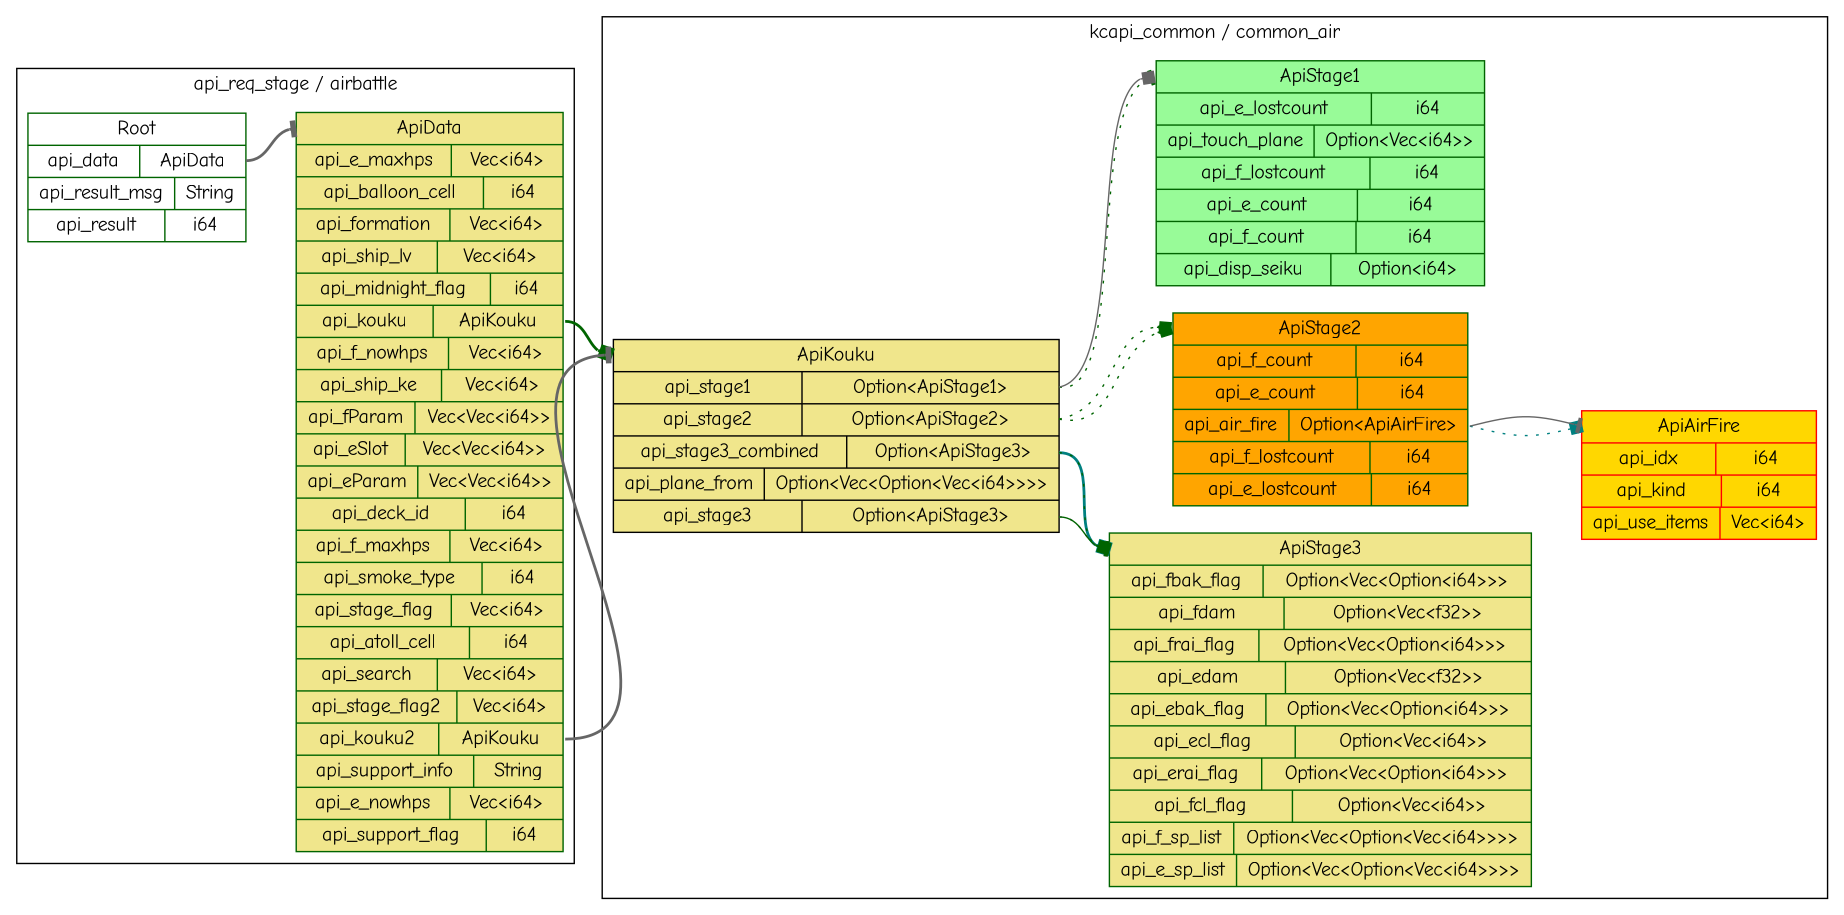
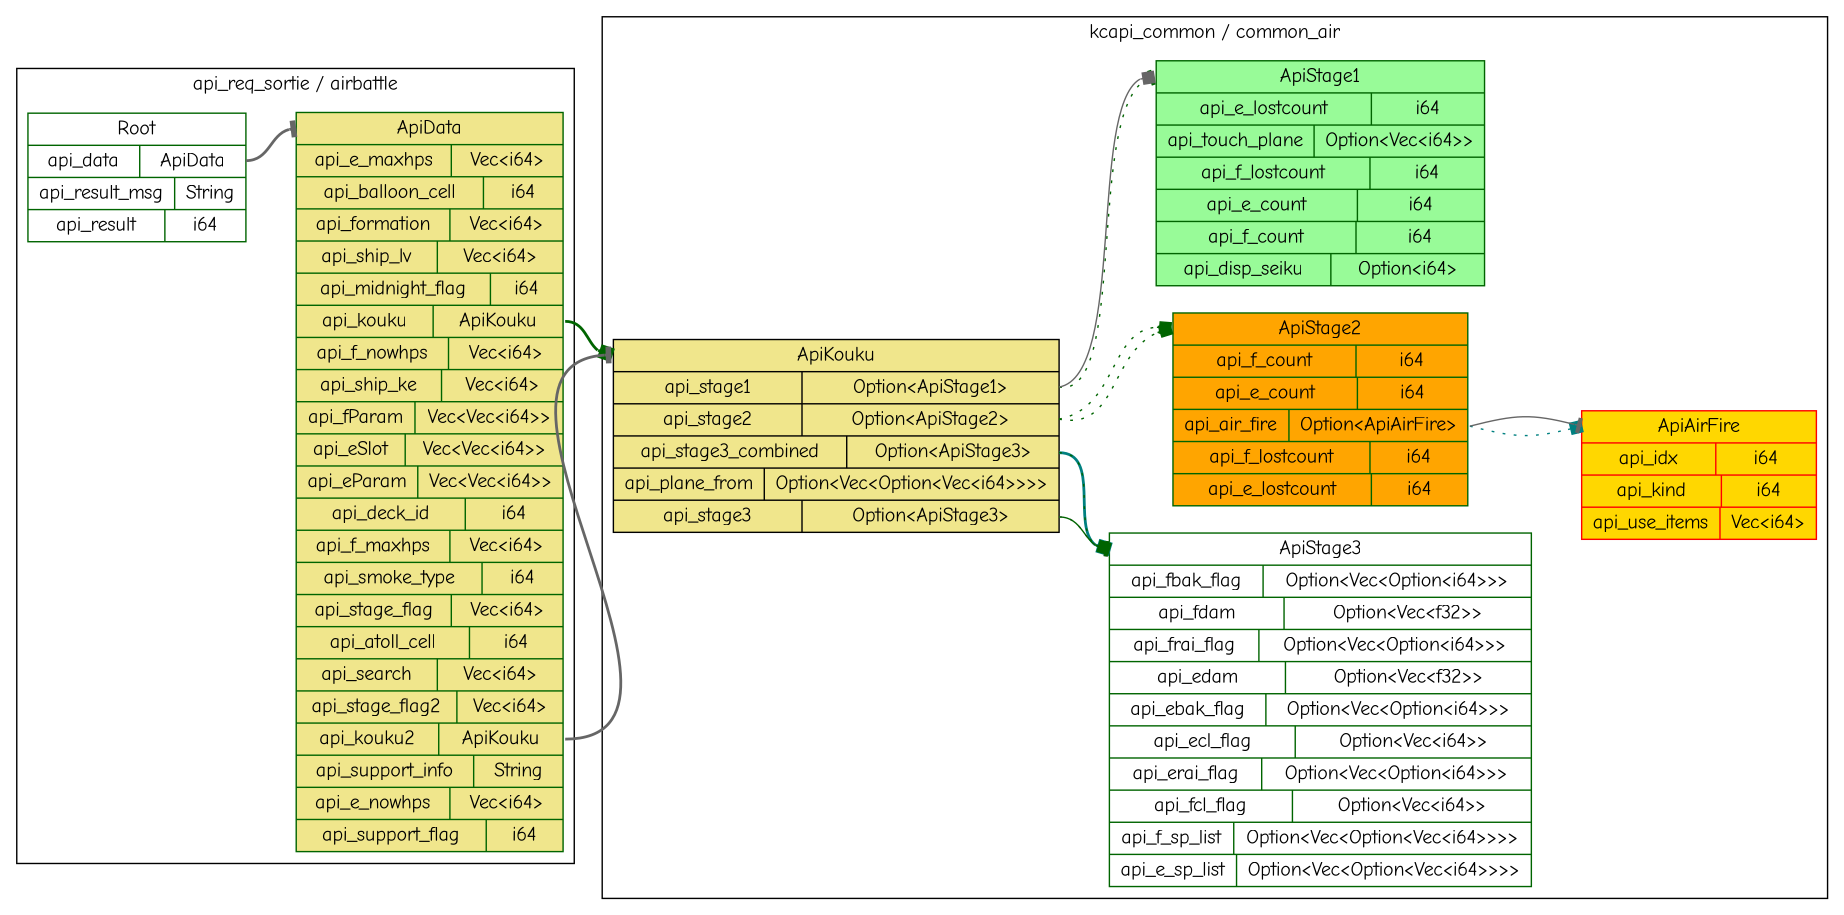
(296, 85) -> (296, 85)
(1320, 710) -> (1320, 710)
